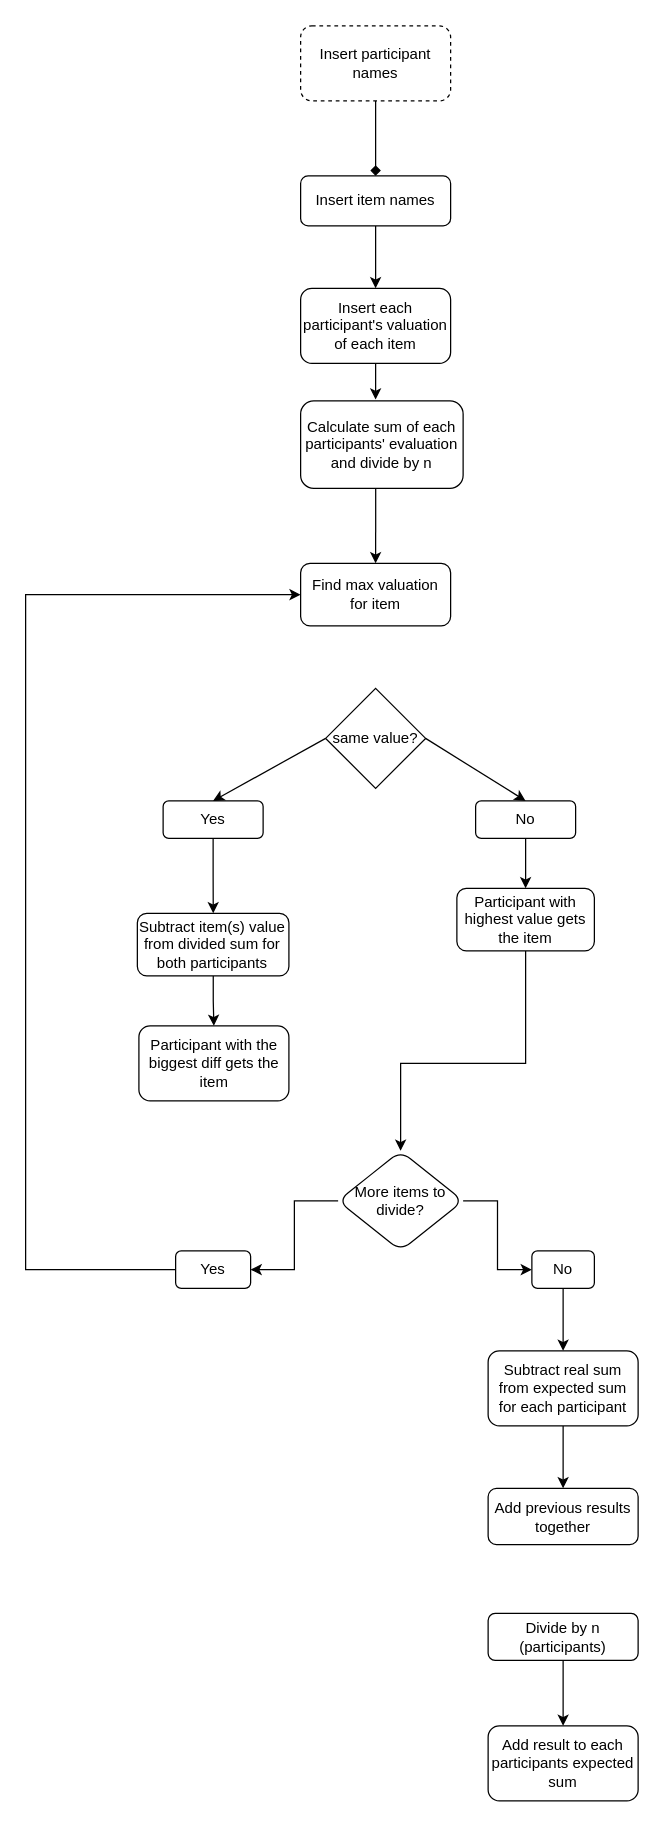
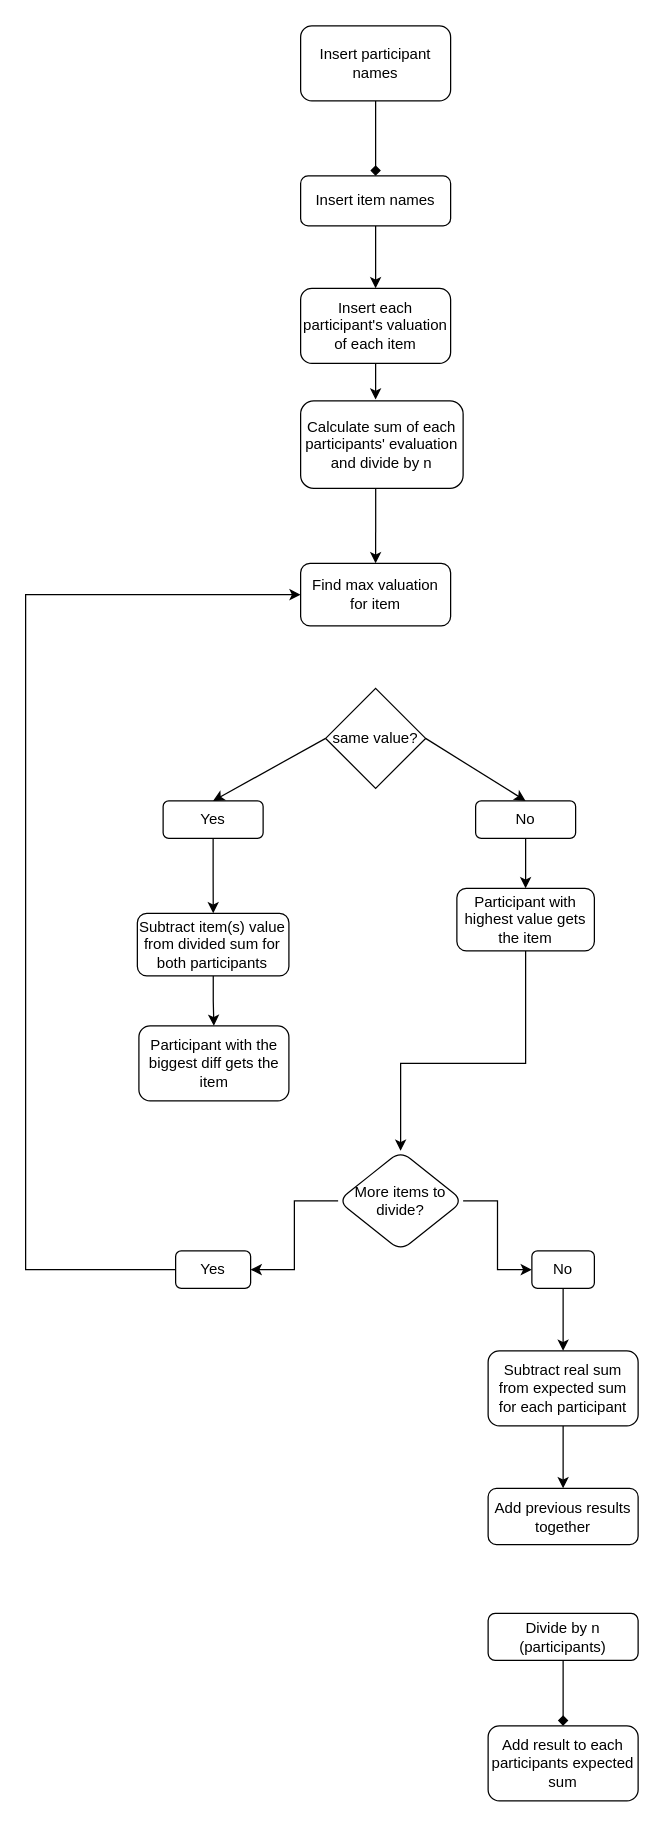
(376, 63) -> (376, 63)
(563, 1716) -> (563, 1715)
